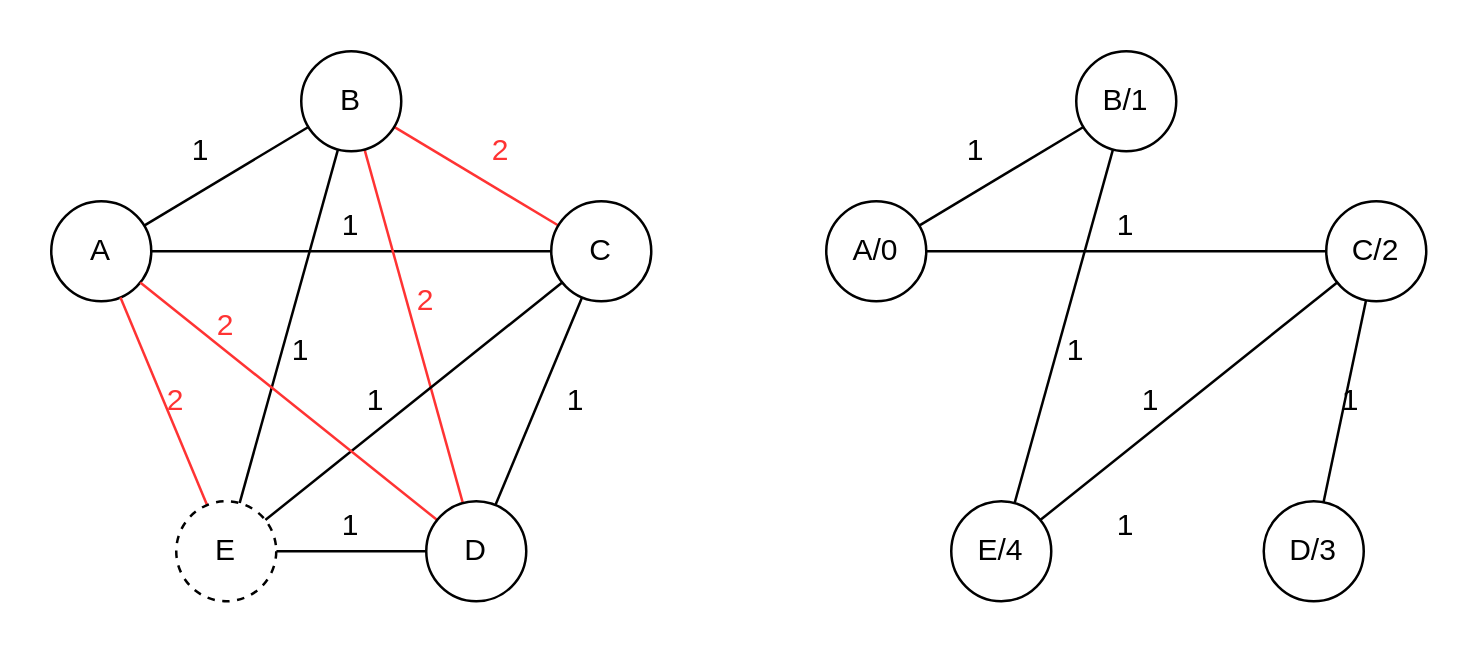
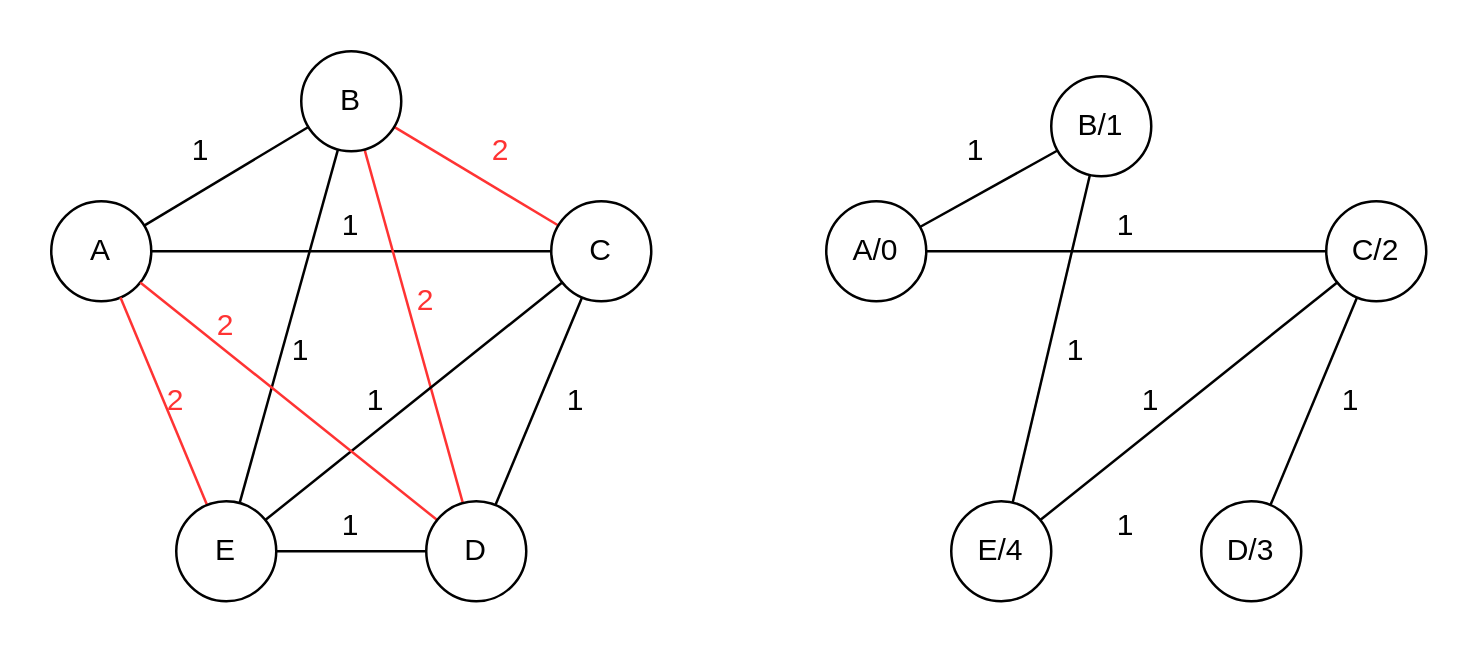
(1126, 101) -> (1101, 126)
(226, 551) -> (226, 551)
(1314, 551) -> (1251, 551)
